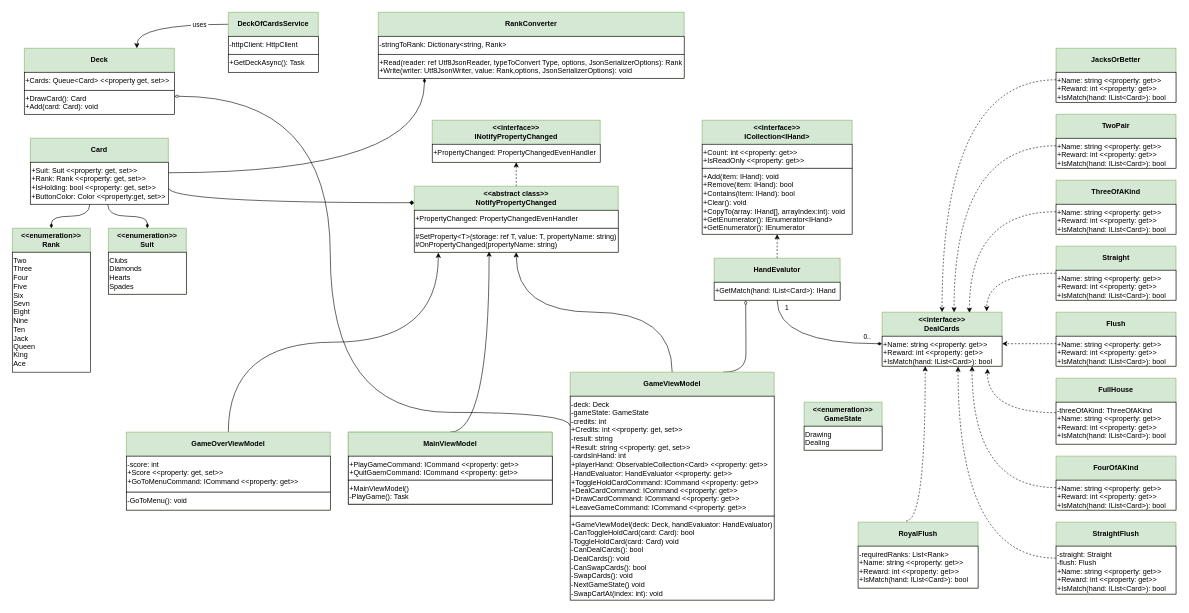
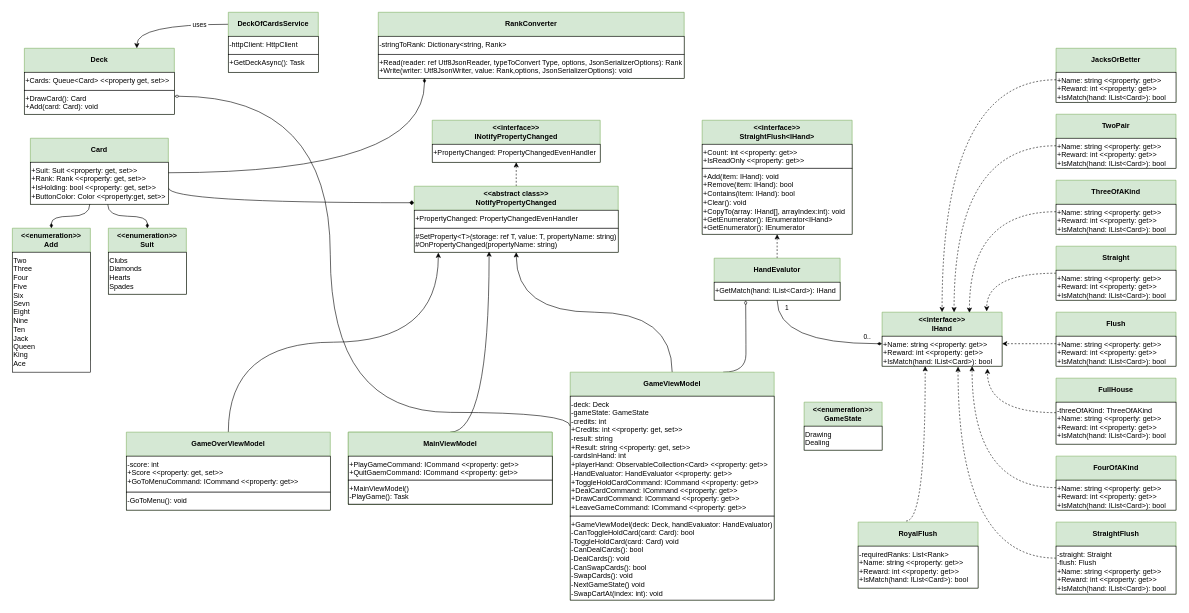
(777, 132) -> (777, 132)
(51, 240) -> (51, 240)
(942, 324) -> (942, 324)
